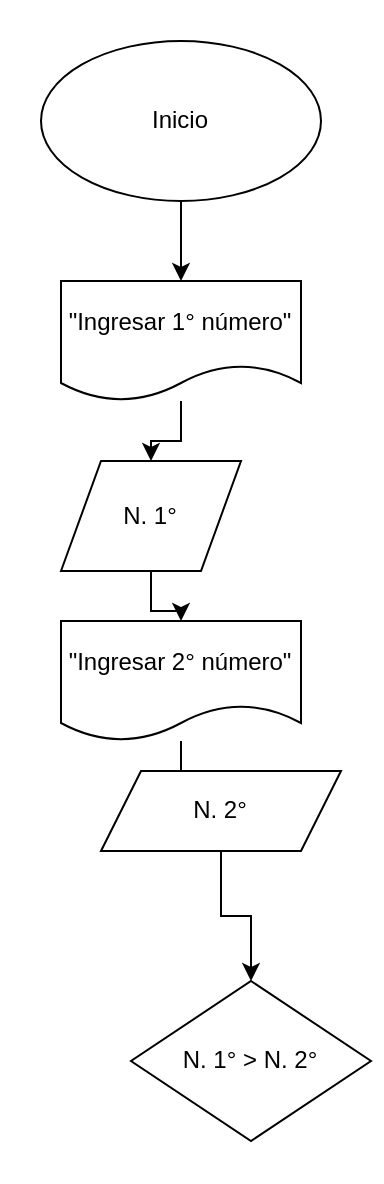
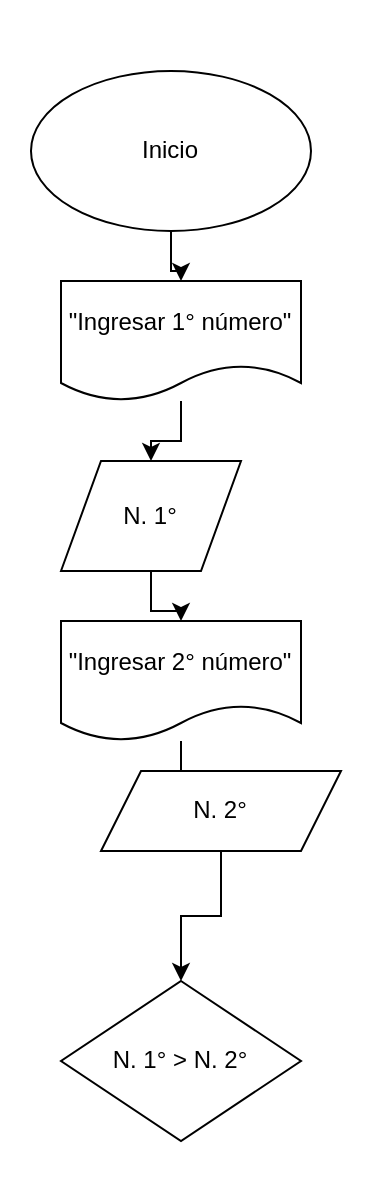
(181, 121) -> (171, 151)
(251, 1061) -> (181, 1061)
